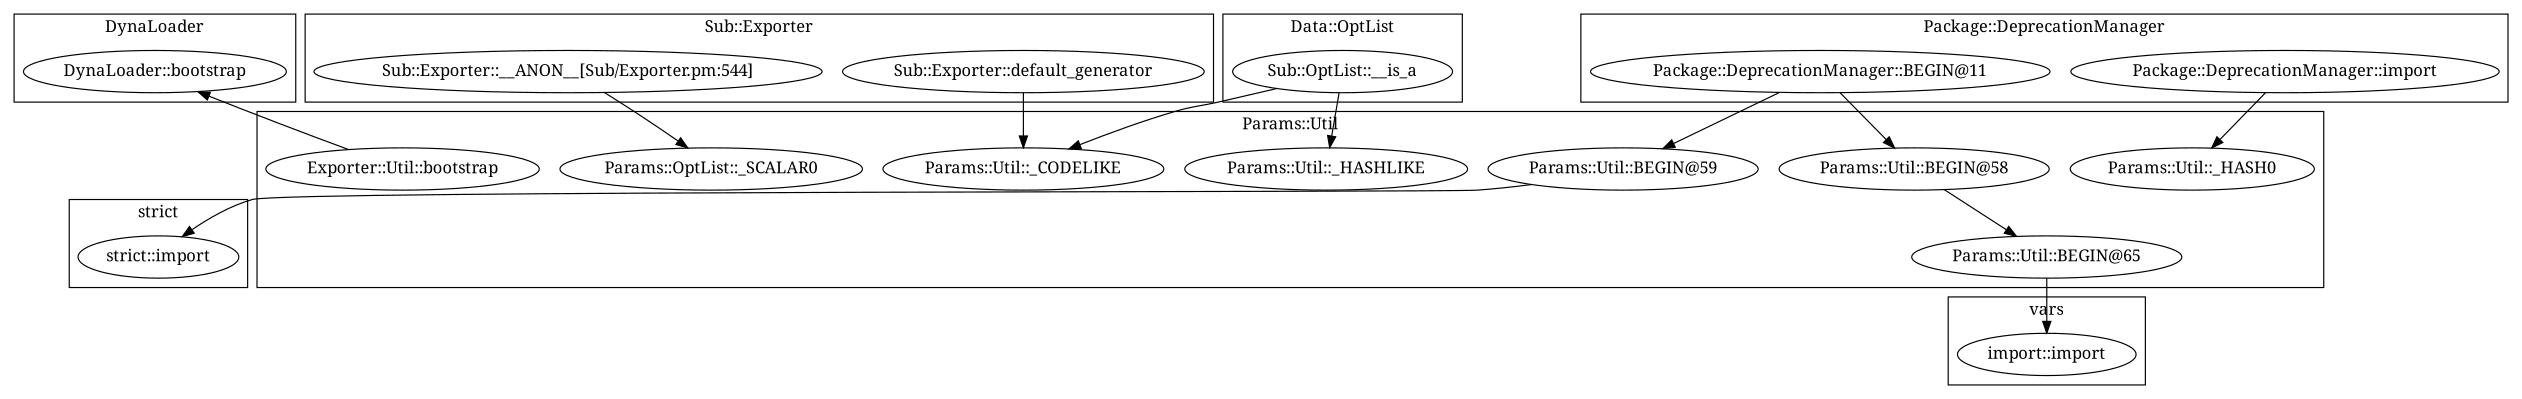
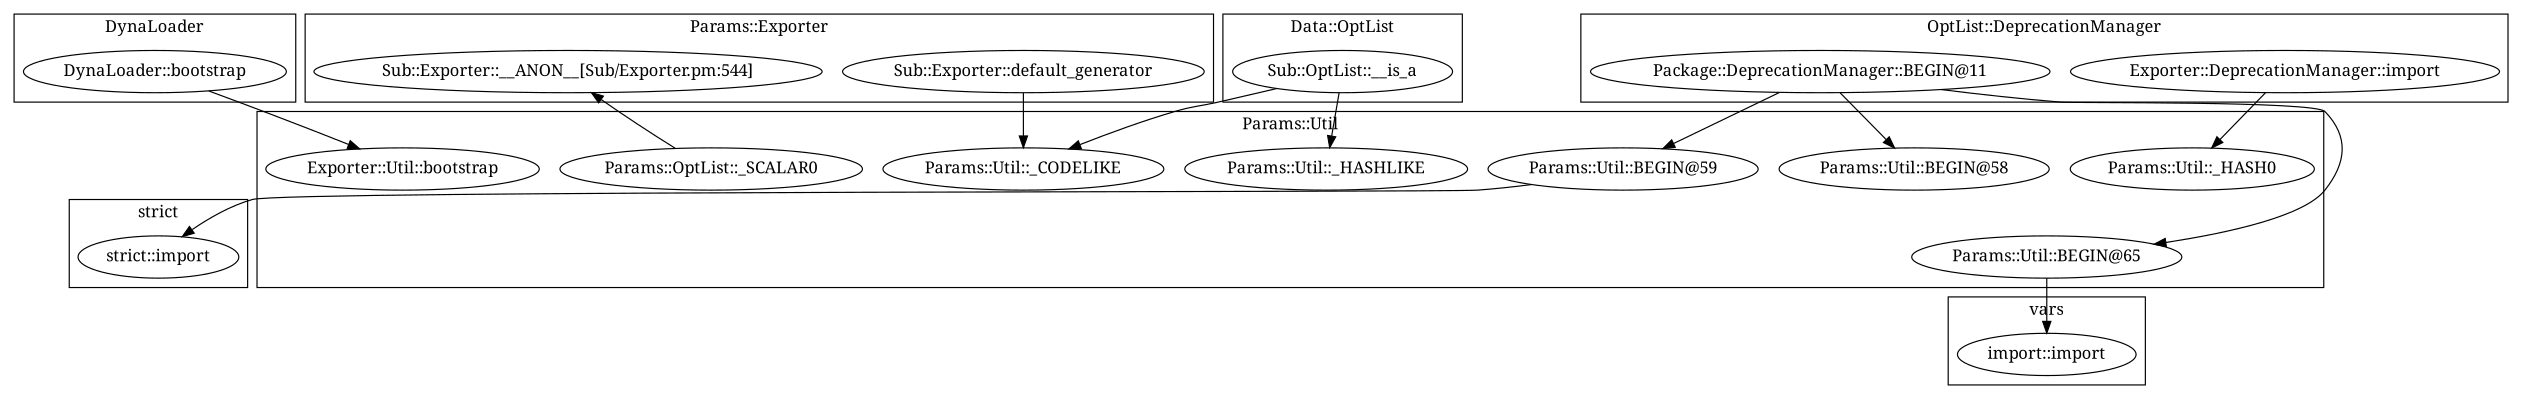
(759, 28) -> (759, 28)
(2044, 28) -> (2044, 28)
(2285, 72) -> (2285, 72)
(645, 119) -> (638, 124)
(279, 123) -> (282, 119)
(1975, 210) -> (2335, 125)
